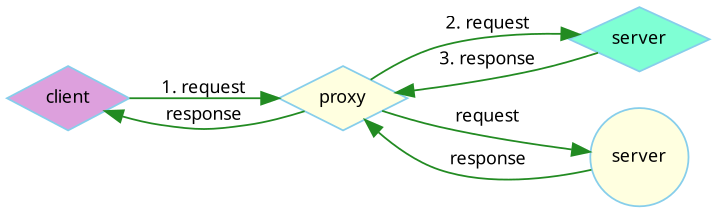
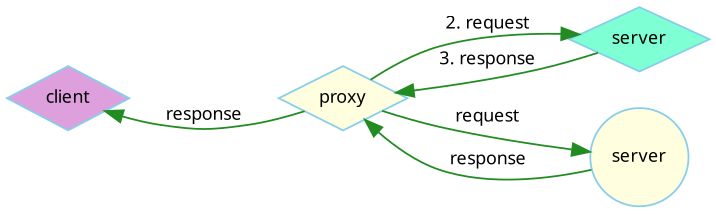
(195, 98) -> none
